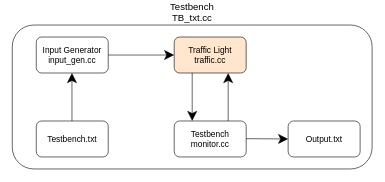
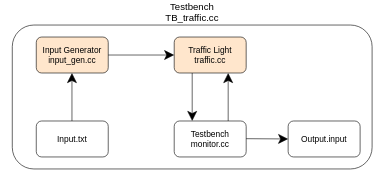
(192, 14) -> (192, 14)
(72, 55) -> (72, 55)
(72, 139) -> (72, 139)
(324, 139) -> (324, 139)
